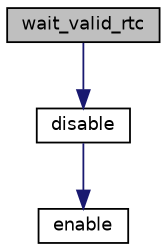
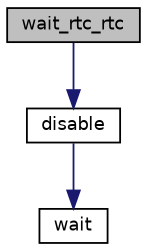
(83, 25) -> (74, 25)
(83, 226) -> (74, 226)
